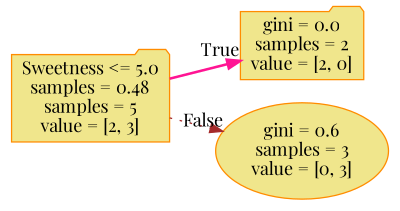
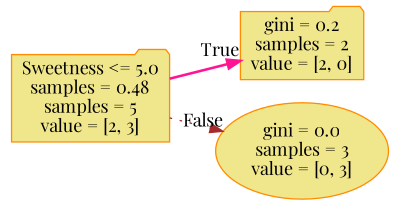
(302, 46) -> (302, 46)
(302, 151) -> (302, 151)
